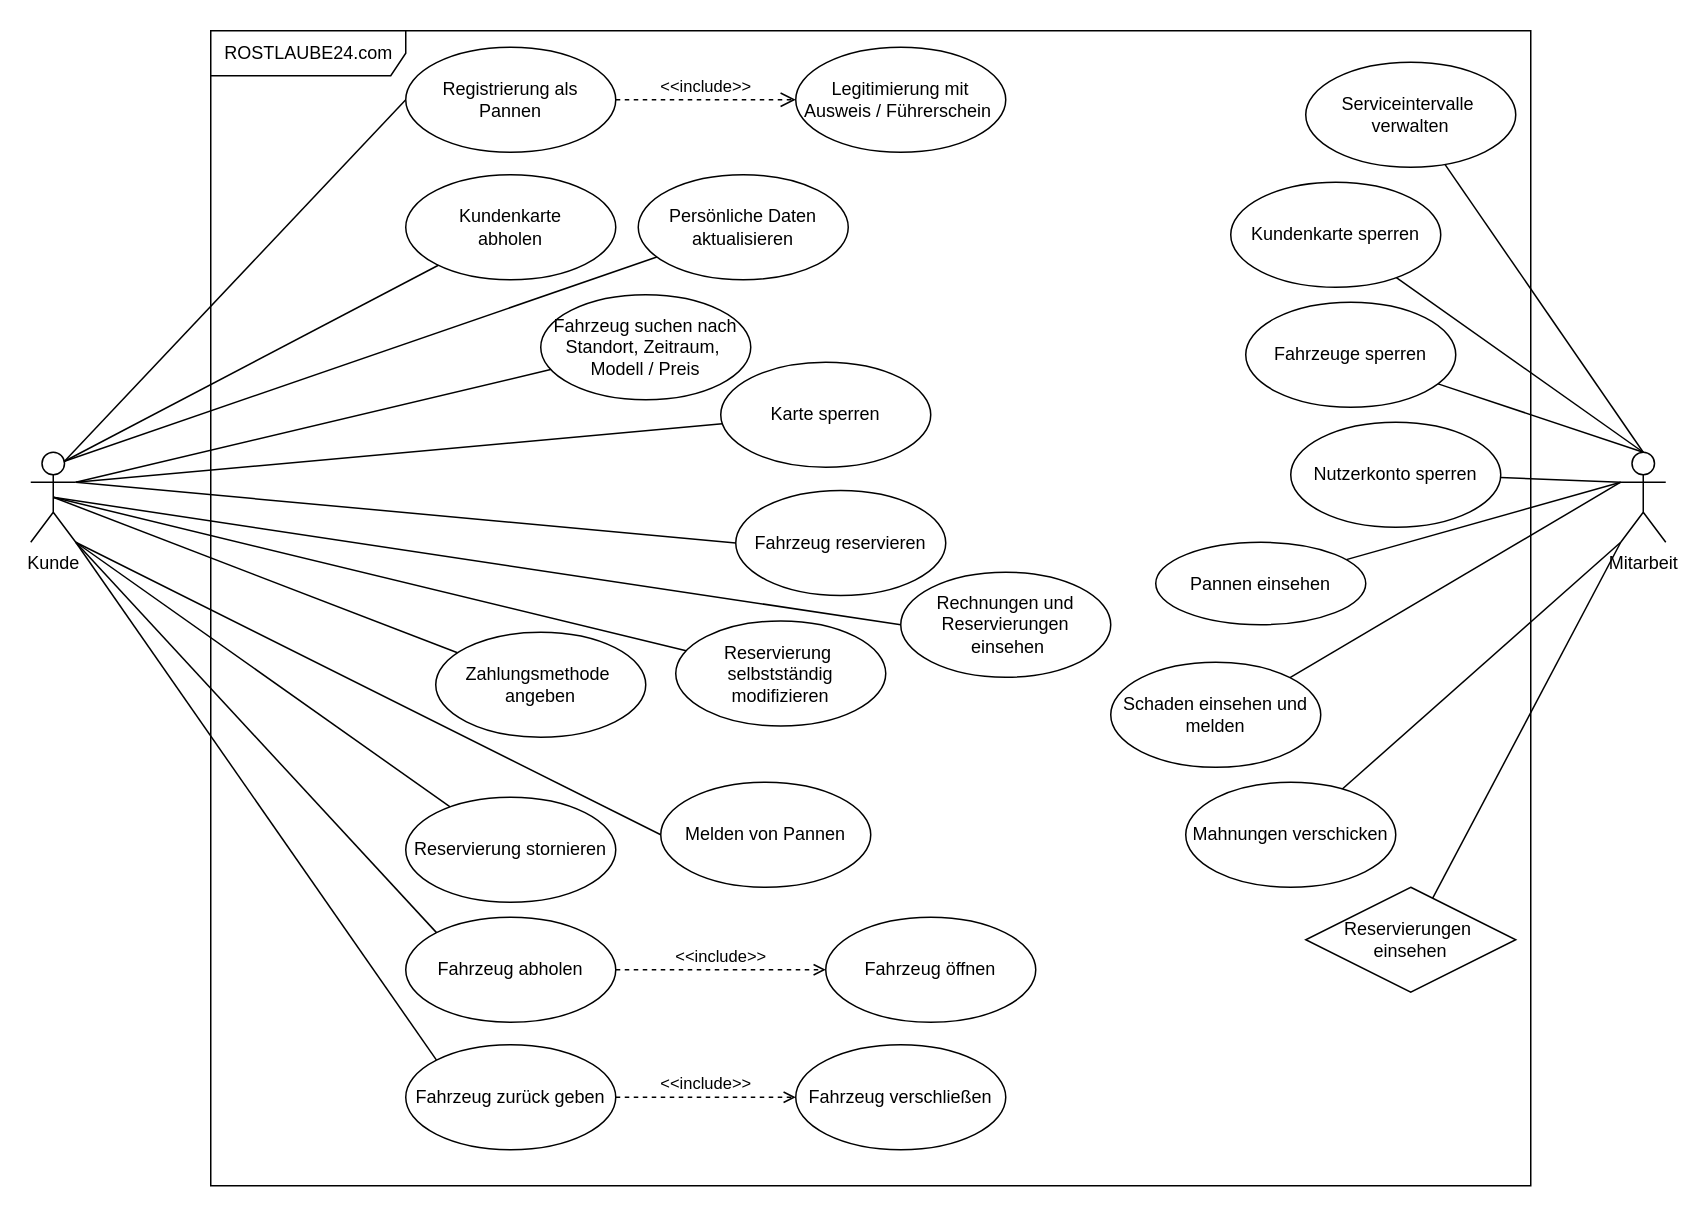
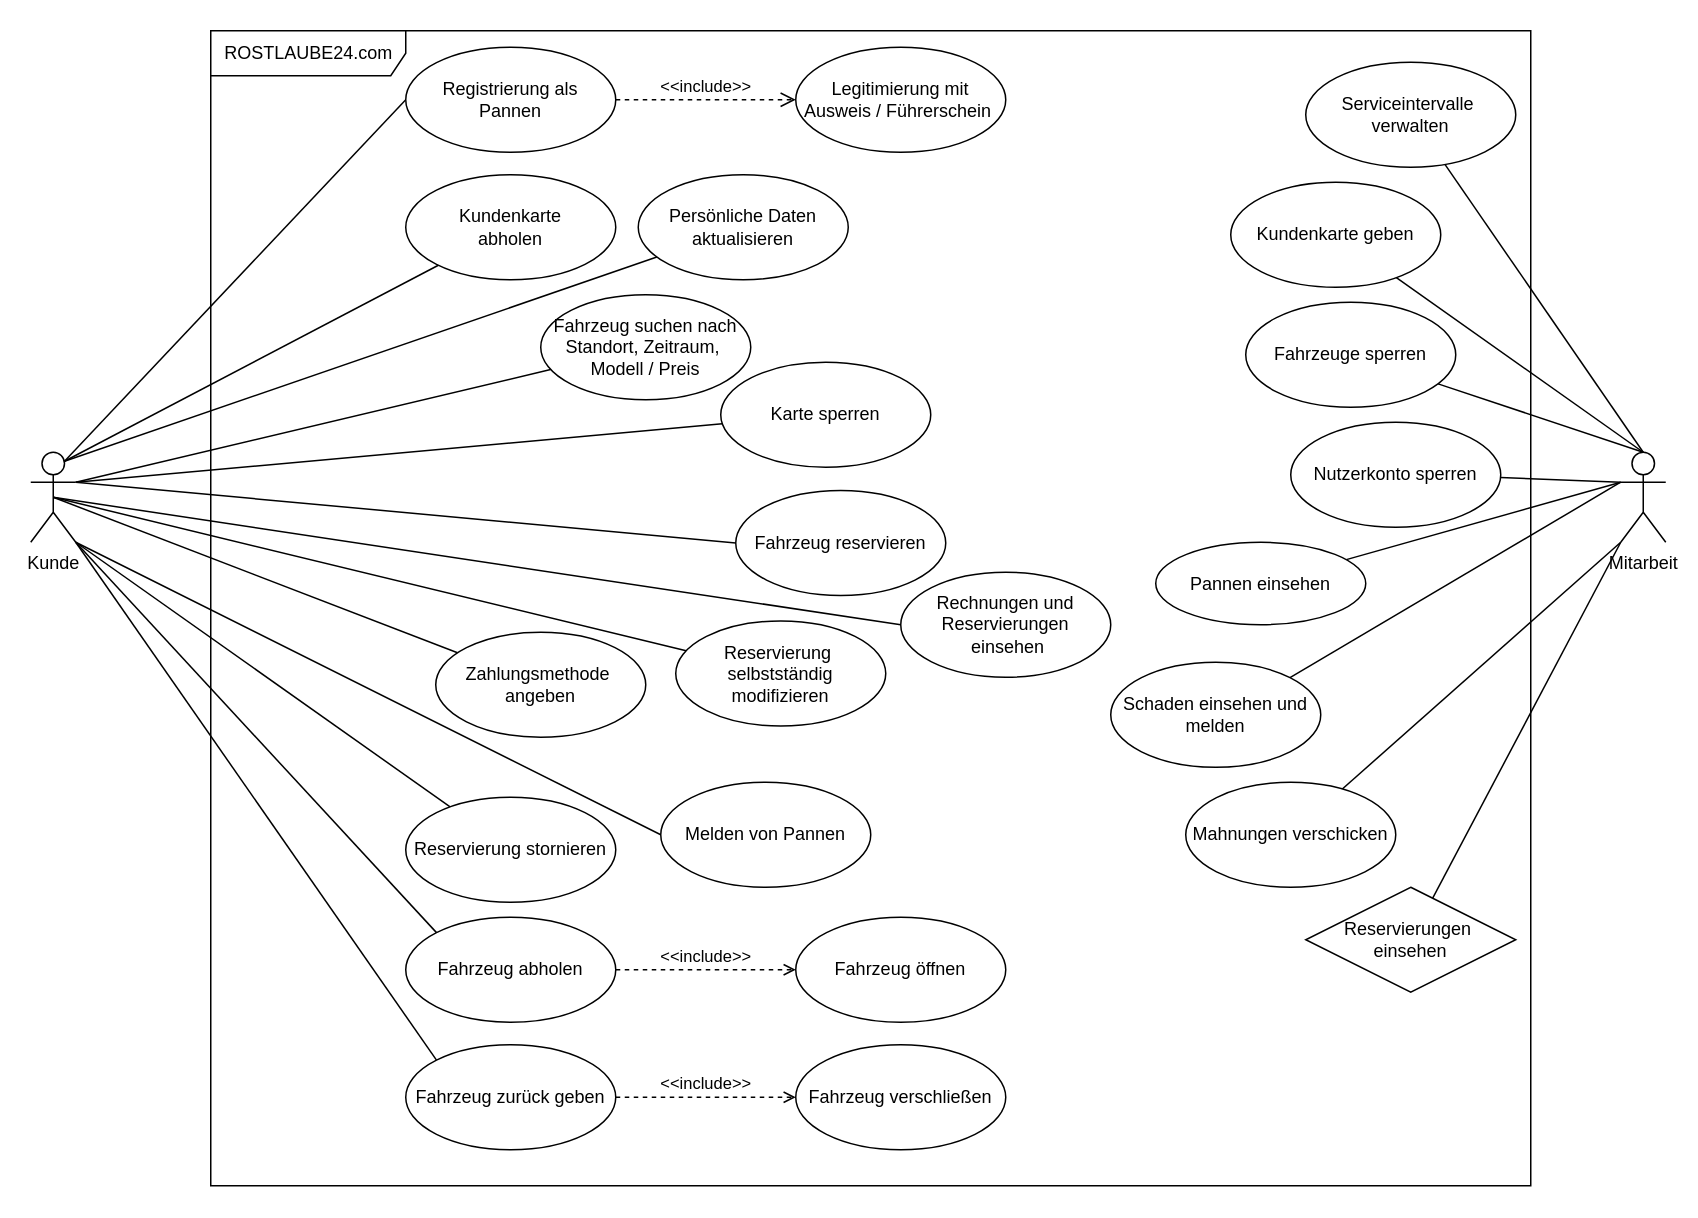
(1336, 235) -> (1336, 235)
(931, 970) -> (901, 970)
